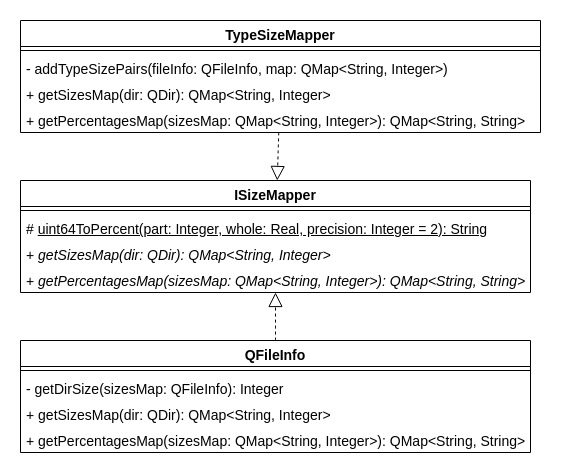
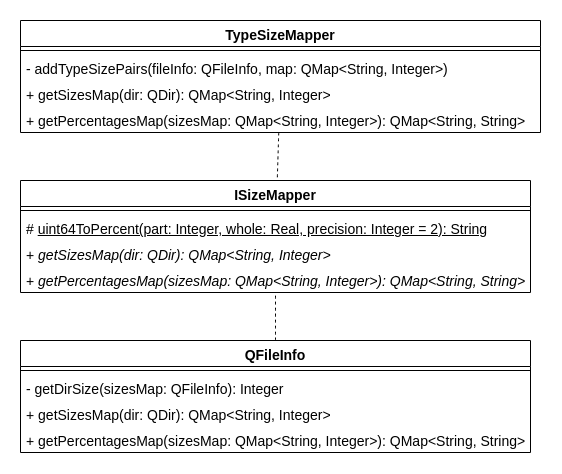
(278, 165) -> (278, 172)
(276, 308) -> (276, 301)
